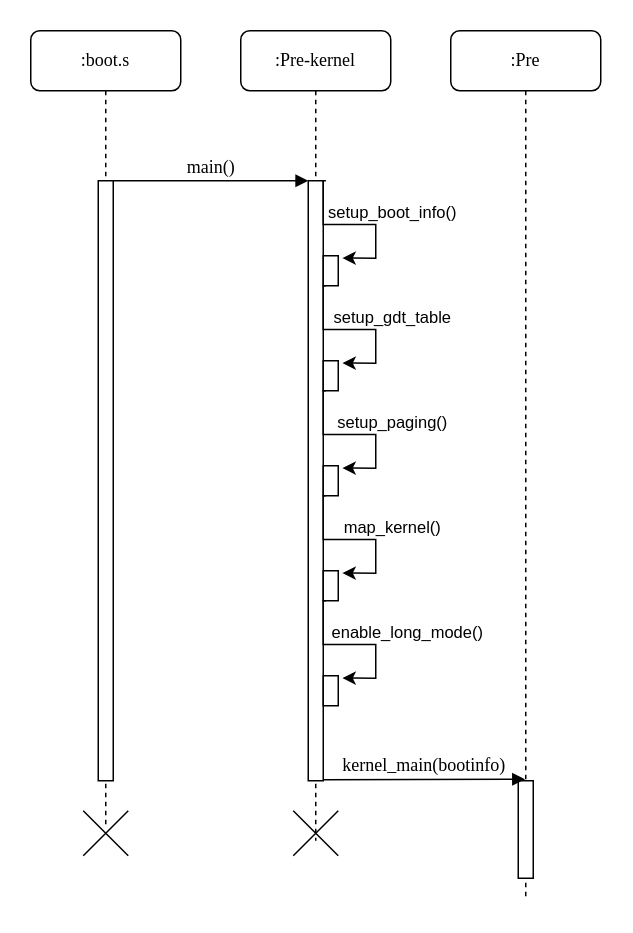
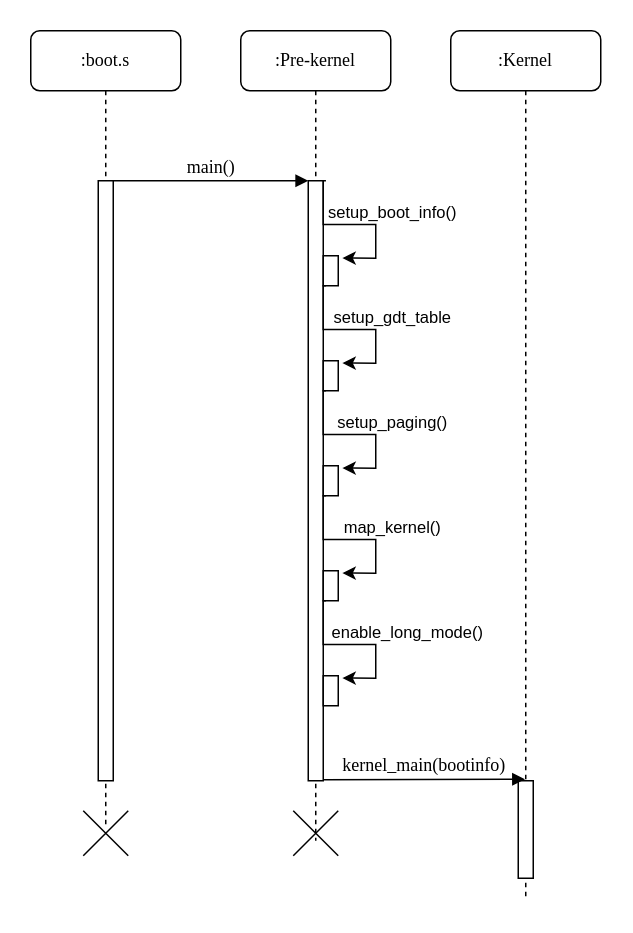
(526, 61) -> (526, 61)
